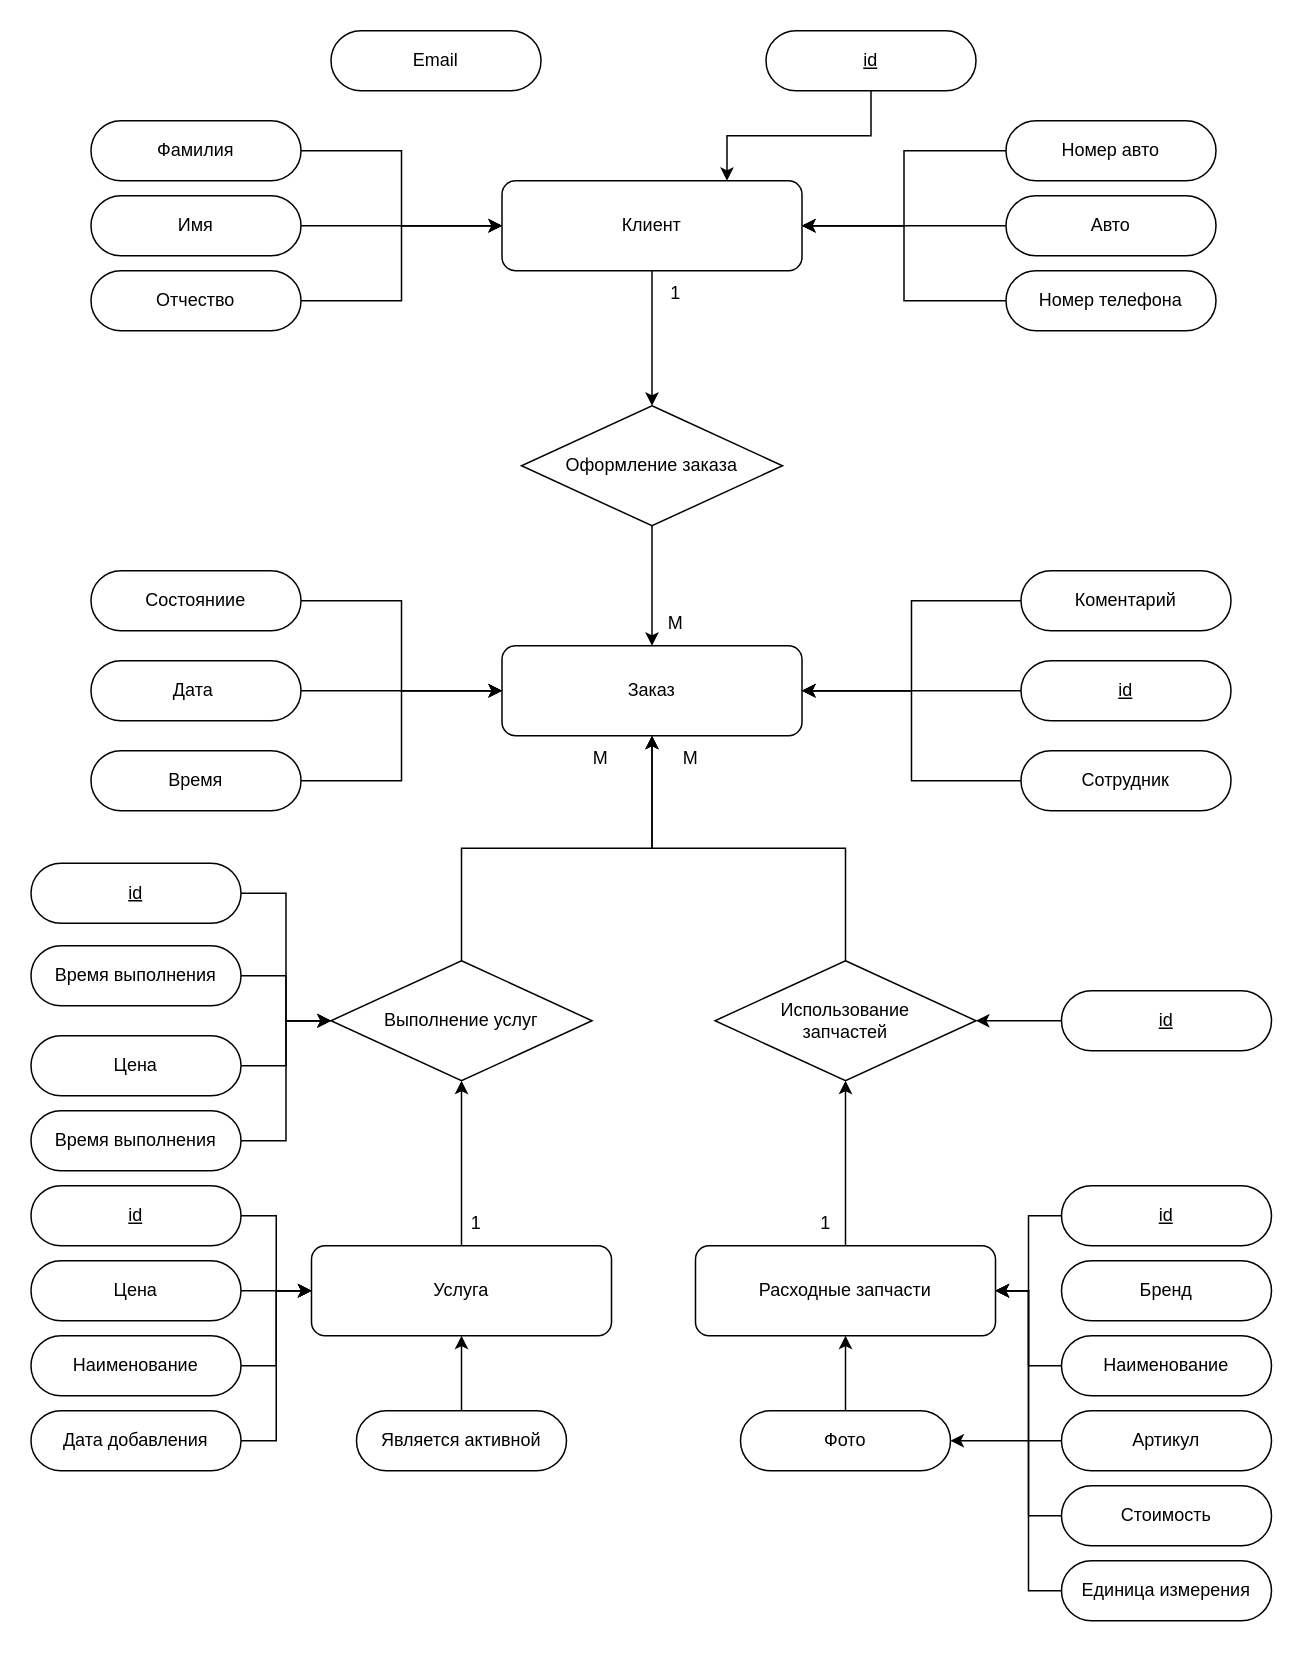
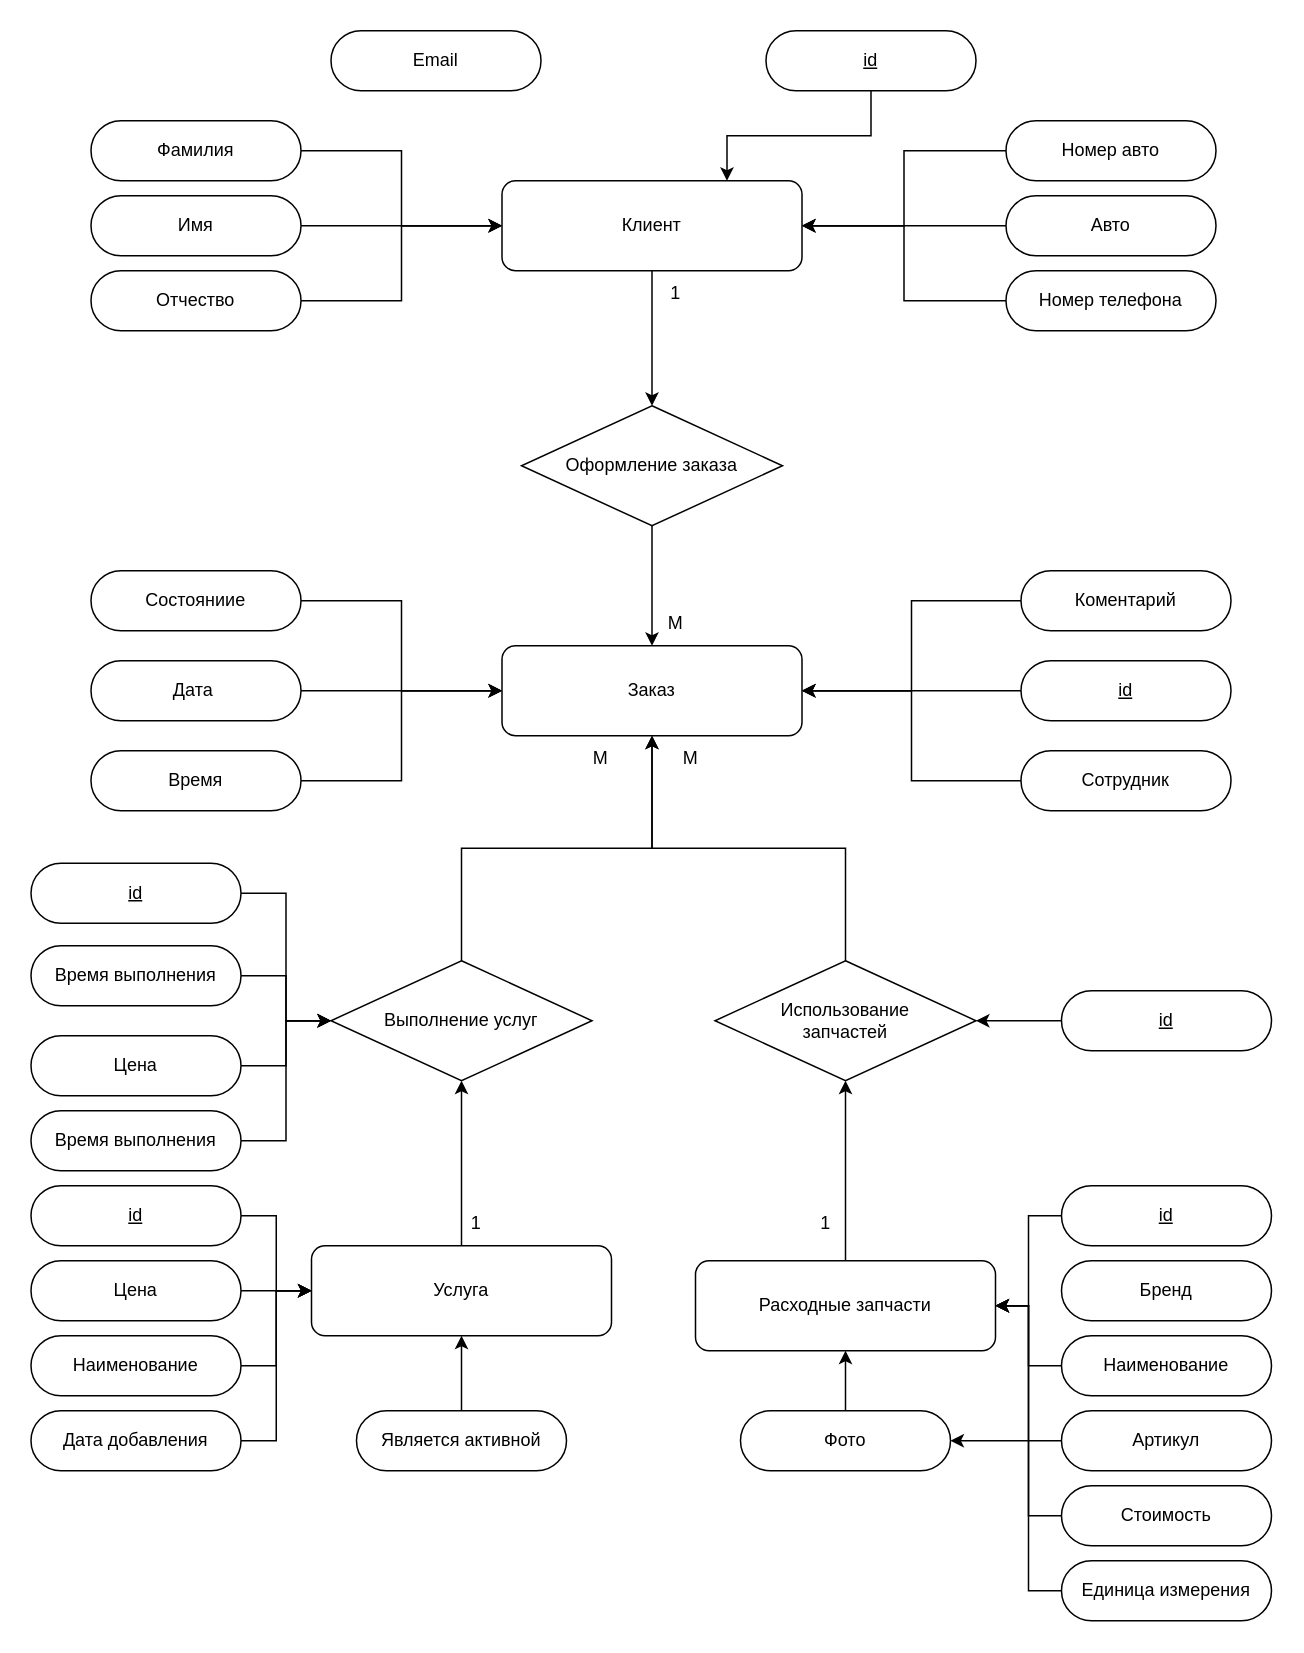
(845, 1291) -> (845, 1306)
